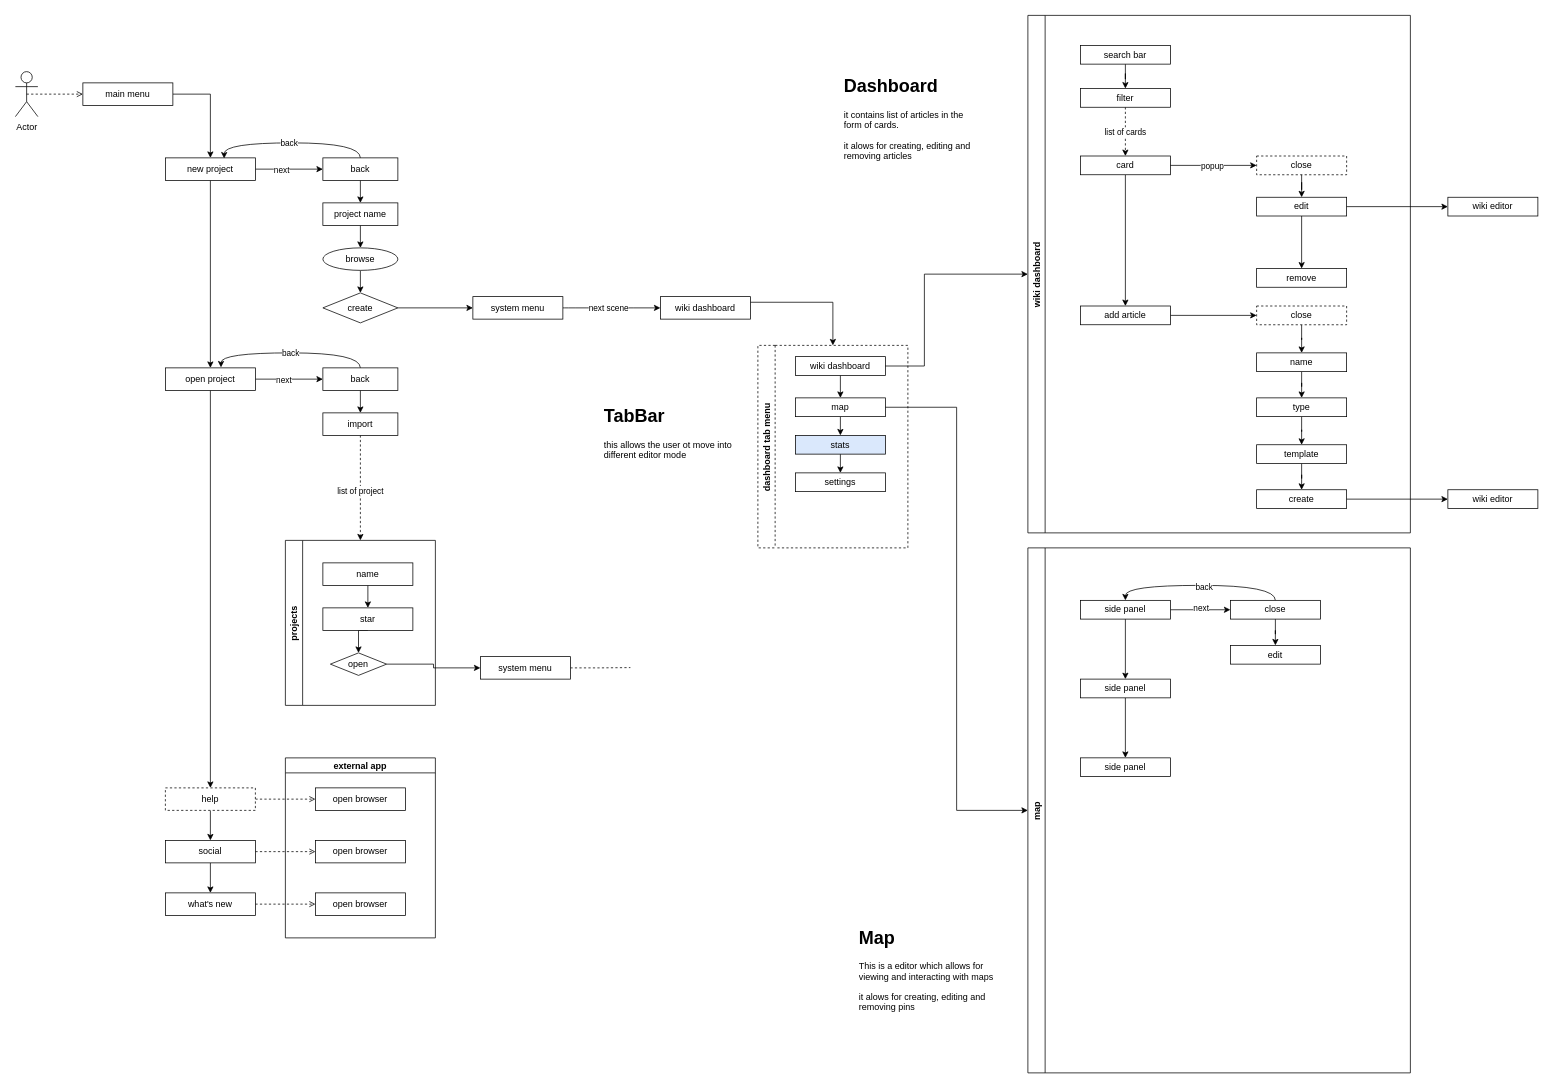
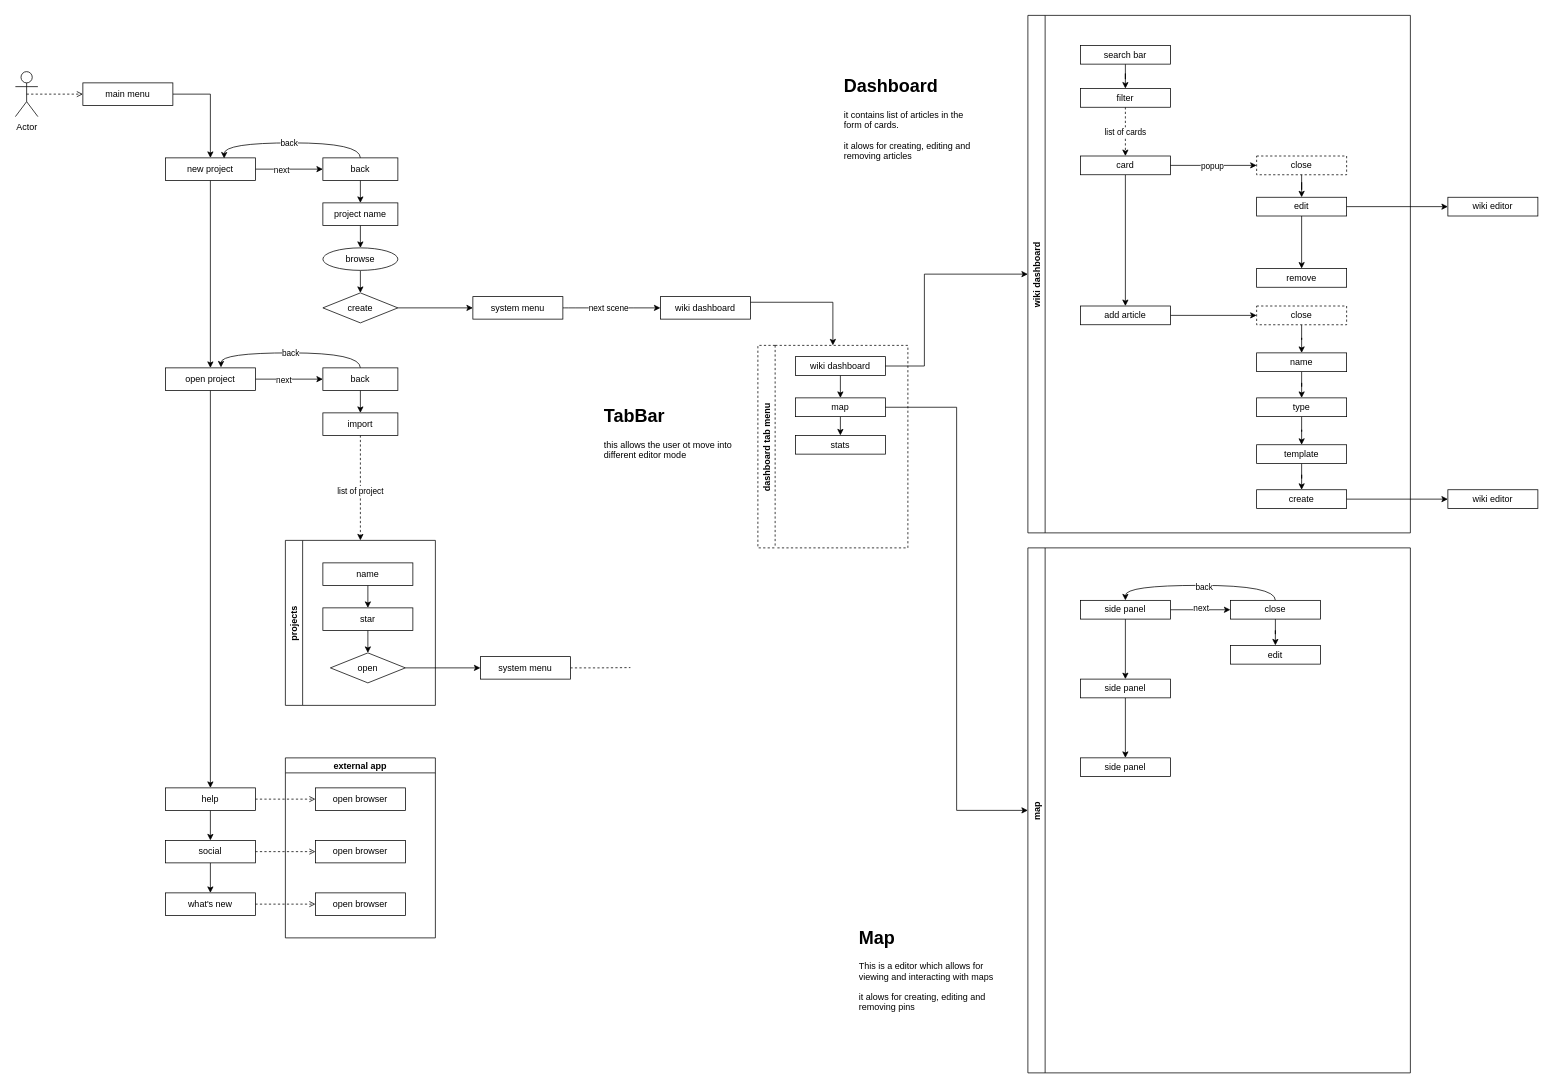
(840, 445) -> (840, 445)
(840, 461) -> none
(840, 482) -> none
(359, 664) -> (368, 668)
(210, 799) -> (210, 799)
